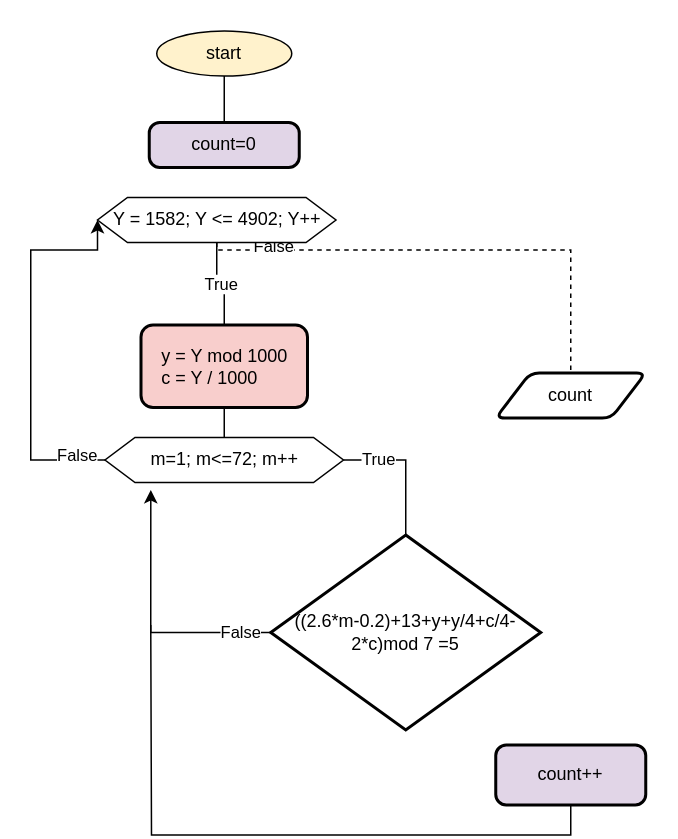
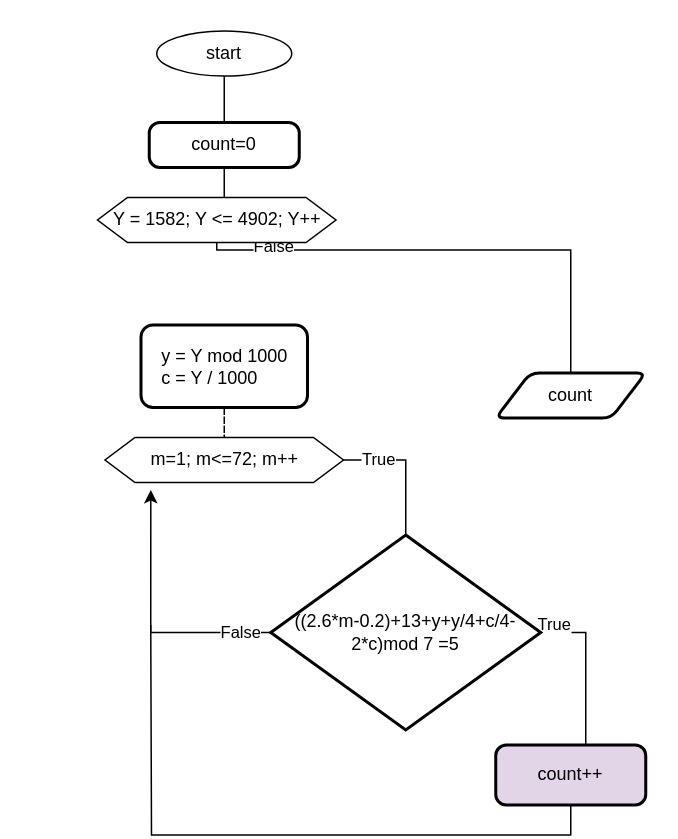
(224, 53) -> (224, 53)
(224, 145) -> (224, 145)
none -> (224, 182)
(493, 250) -> (493, 250)
(224, 285) -> none
(31, 349) -> none
(224, 366) -> (224, 366)
(224, 435) -> (224, 435)
none -> (586, 679)
